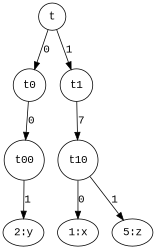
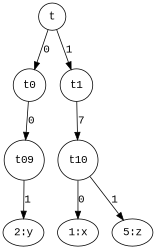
(24, 160) -> (24, 160)
